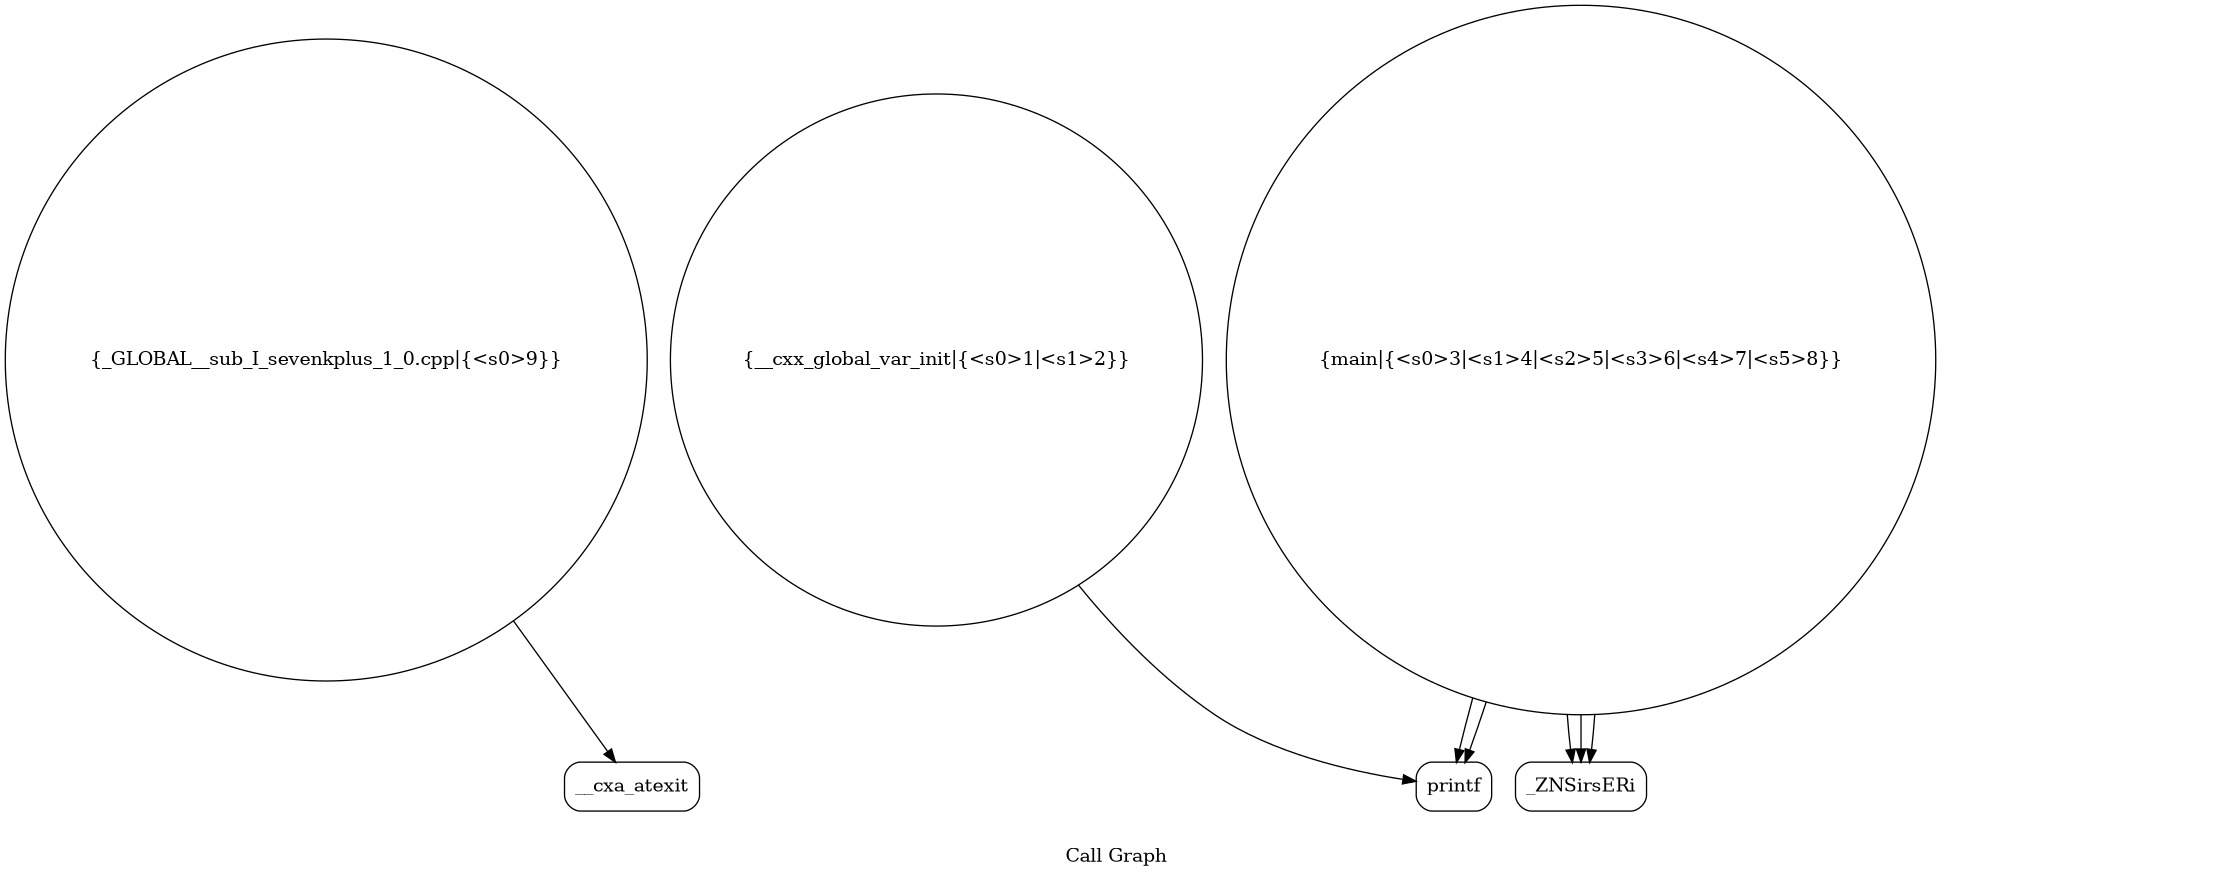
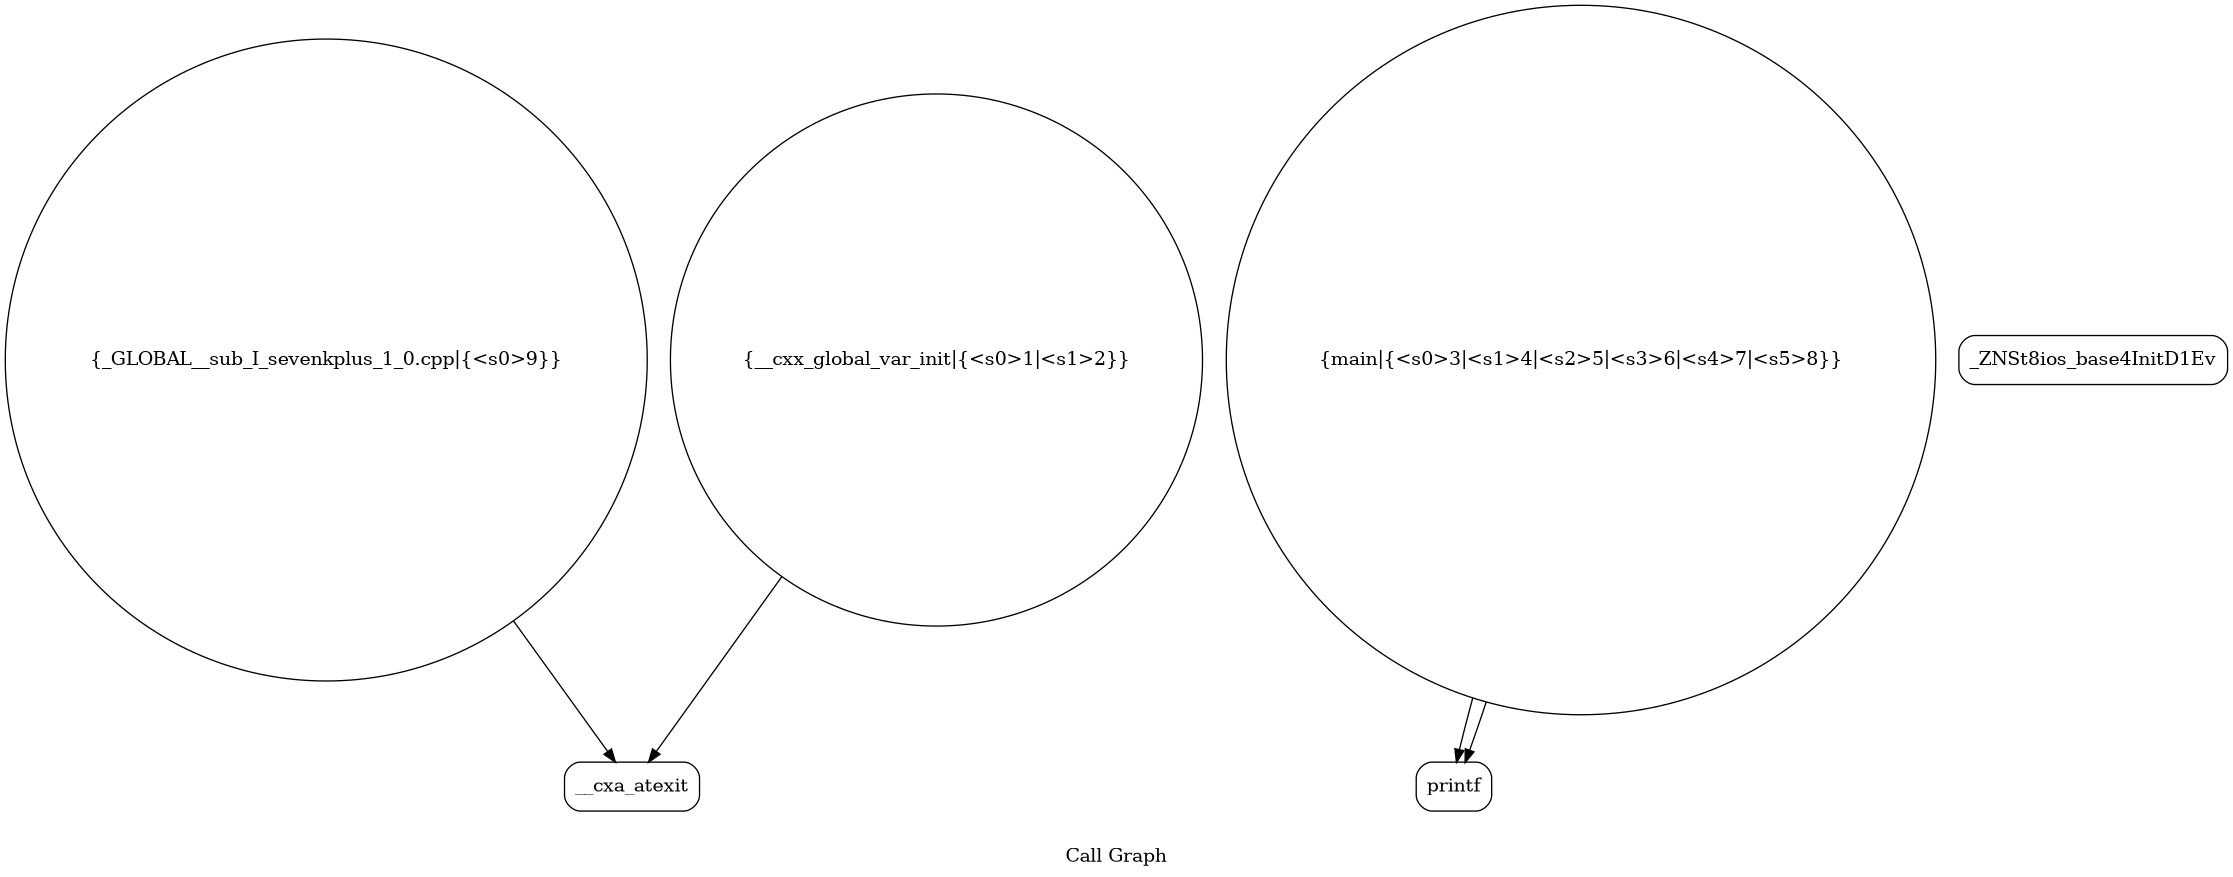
none -> (2093, 360)
(1220, 718) -> (719, 664)
(1581, 787) -> none
